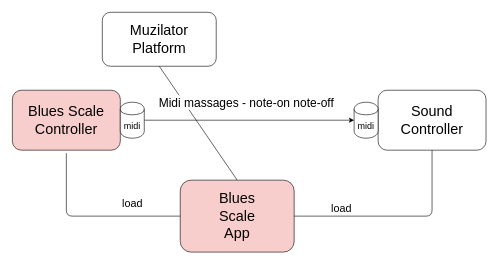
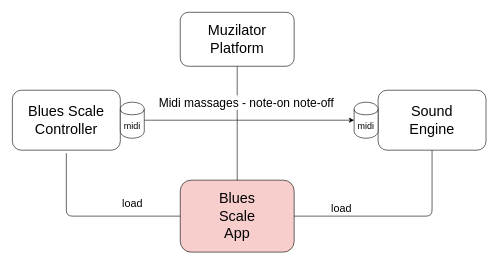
(159, 39) -> (237, 39)
(66, 120) -> (66, 120)
(432, 120) -> (432, 120)
